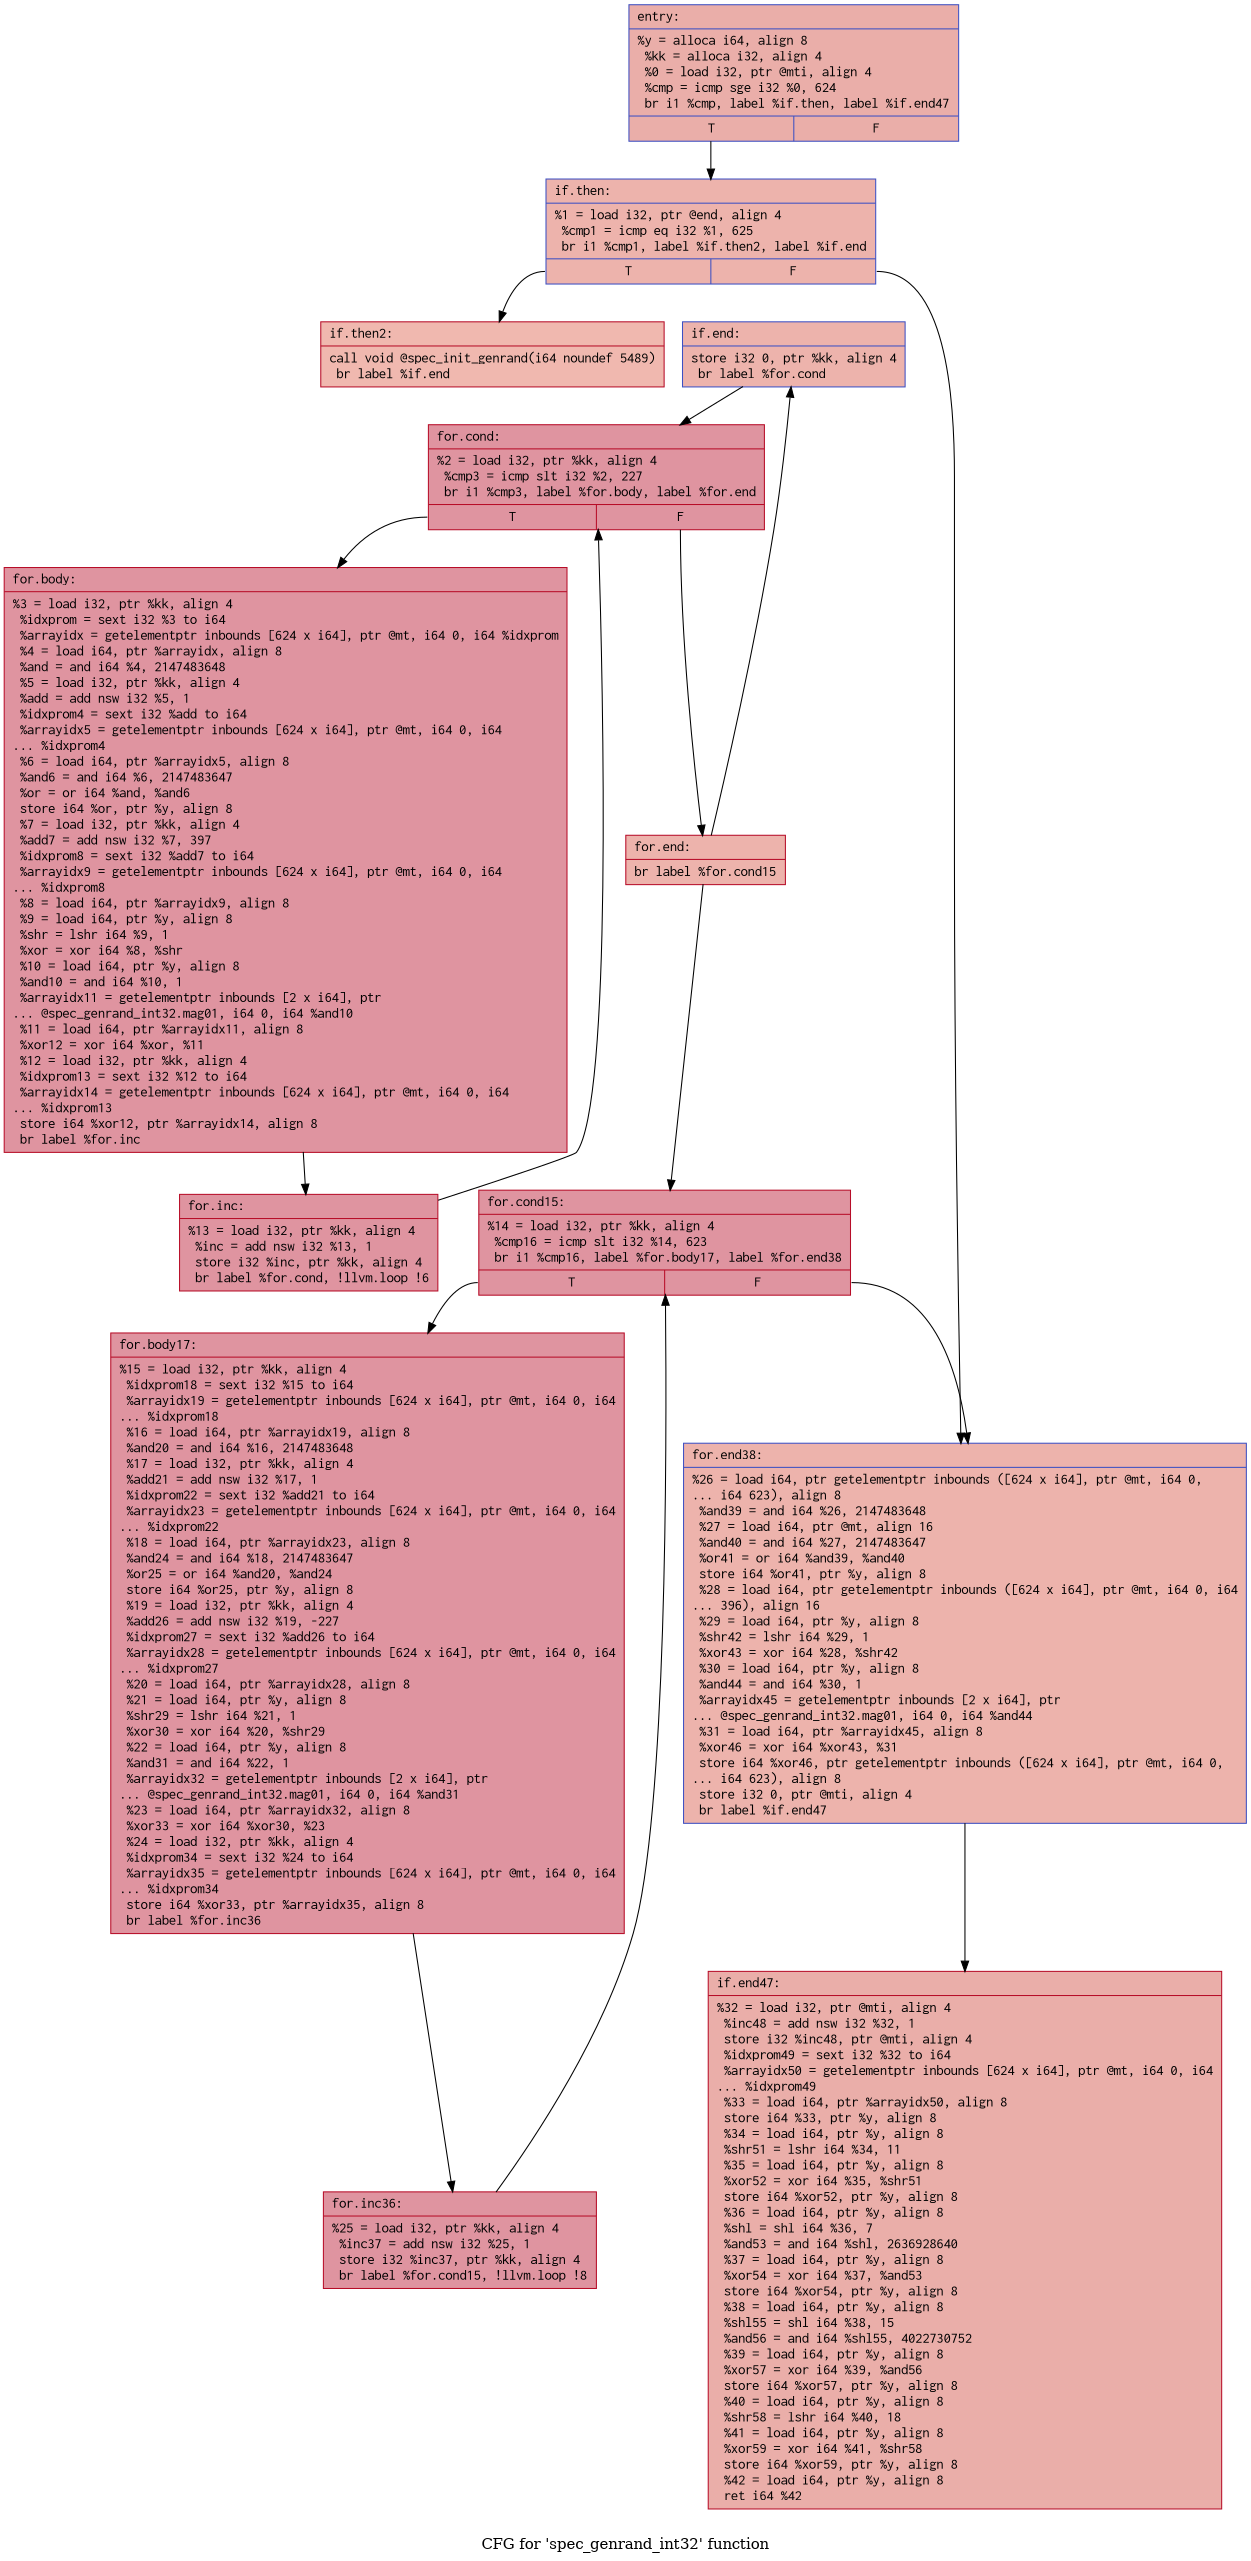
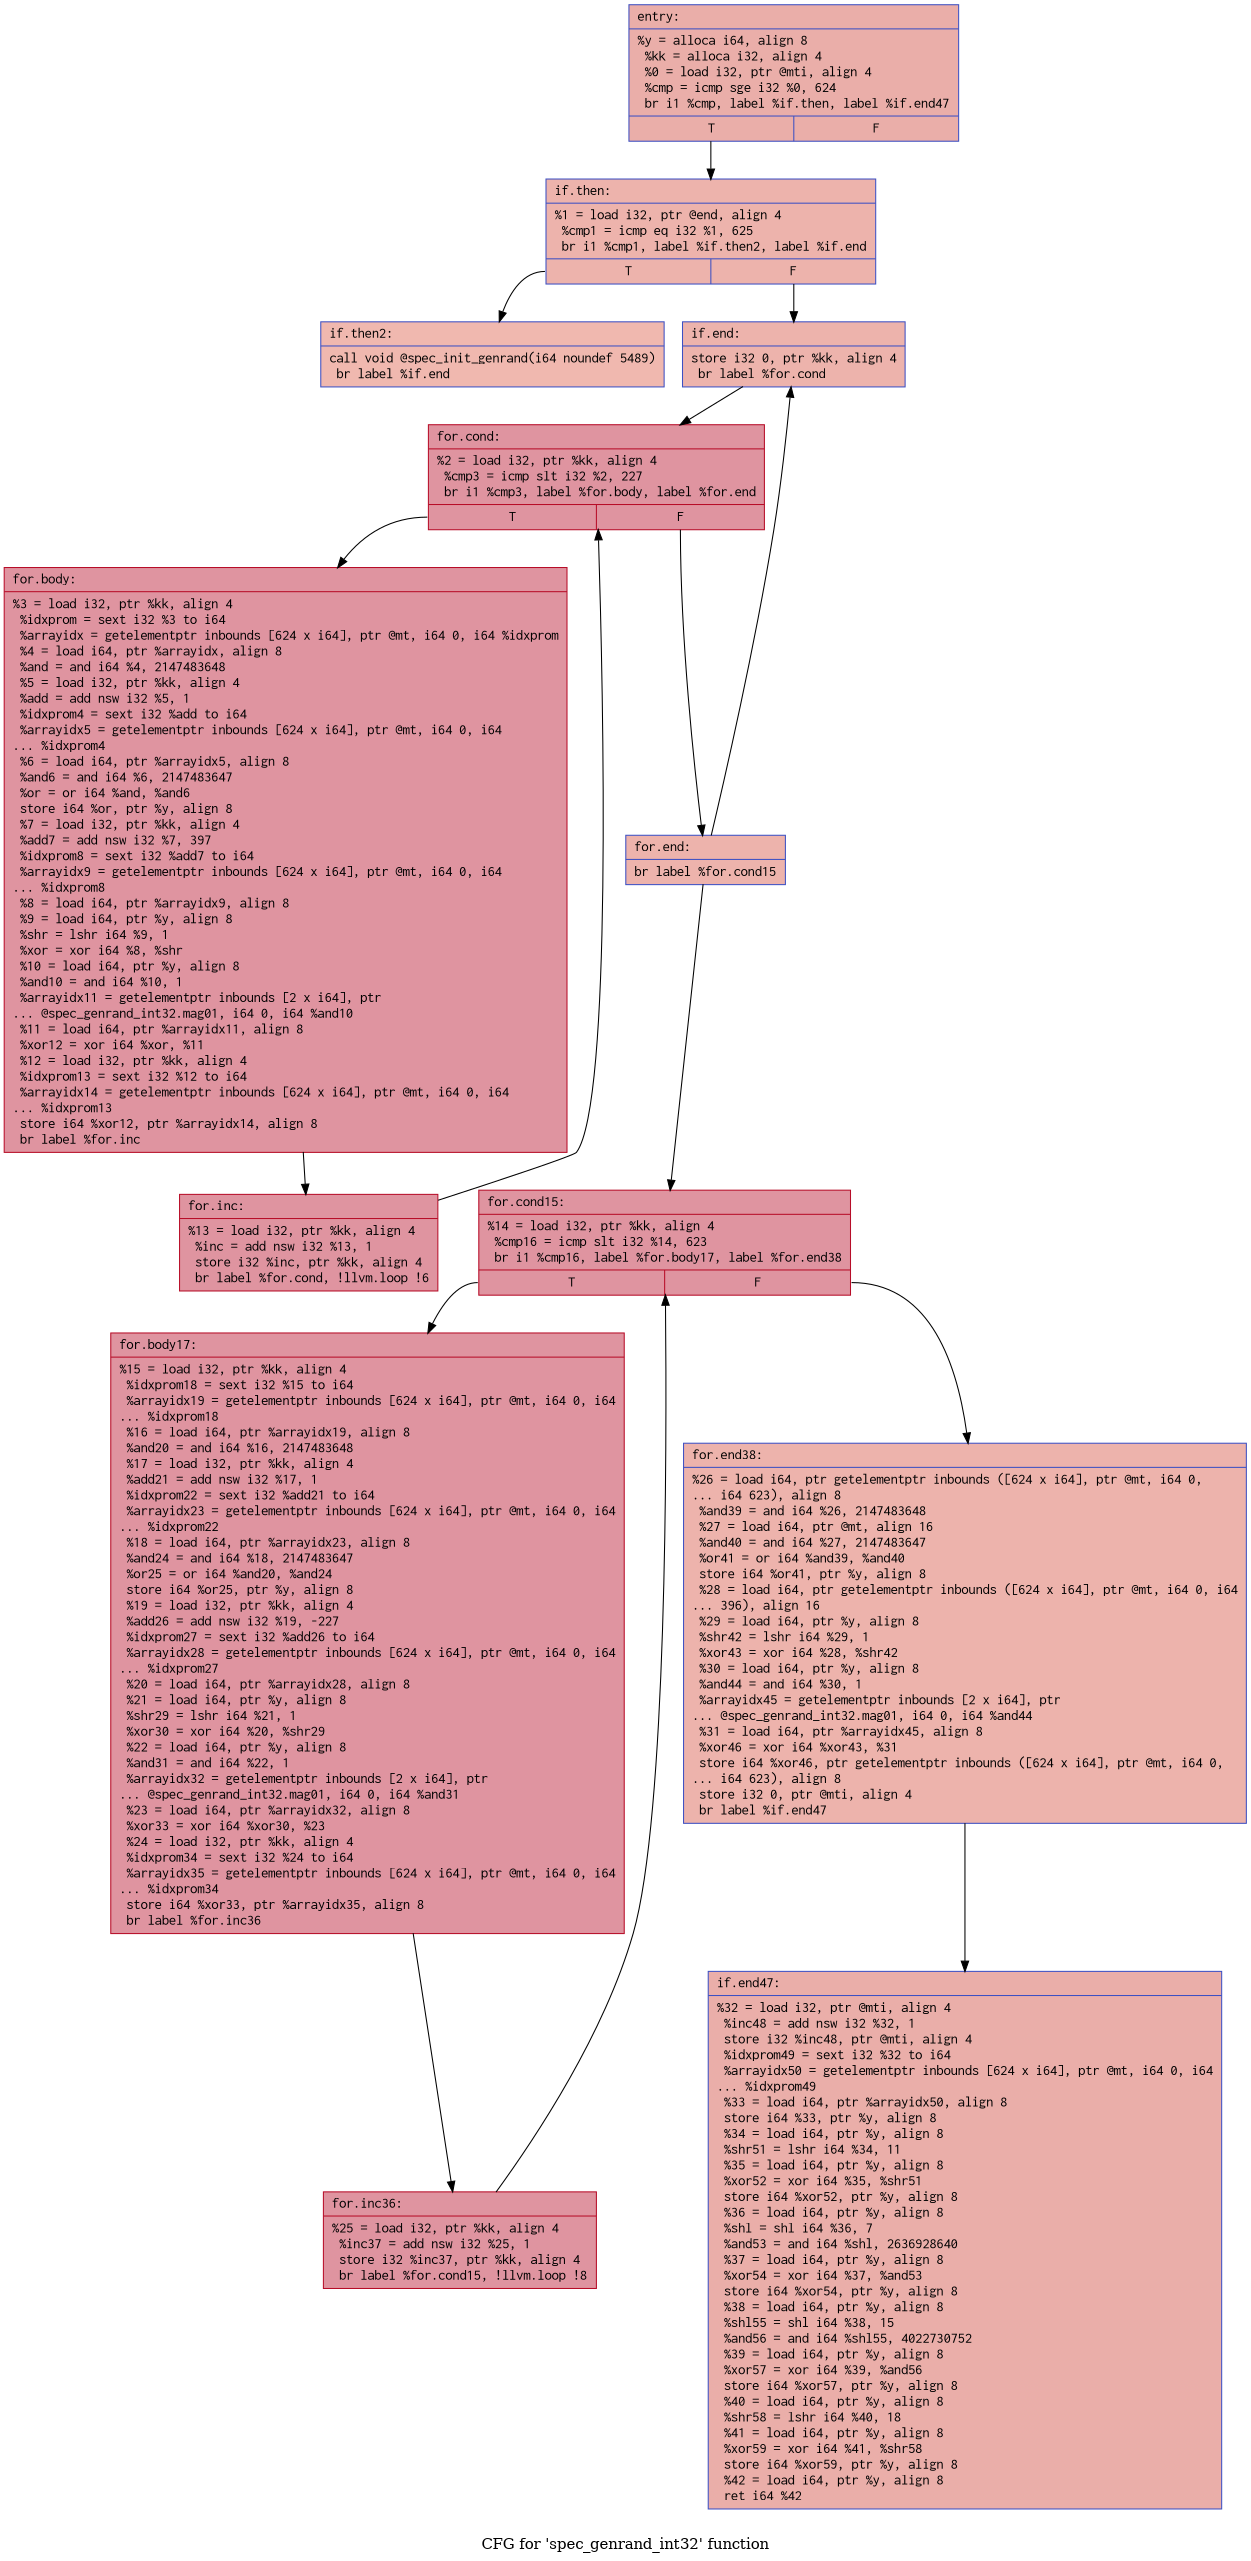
(492, 354) -> (492, 354)
(954, 836) -> (794, 298)
(706, 860) -> (706, 860)
(965, 2240) -> (965, 2240)
